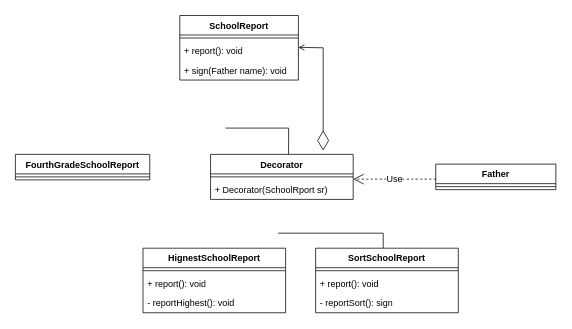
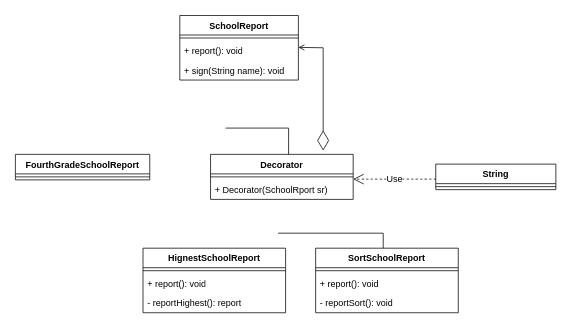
(240, 76) -> (239, 71)
(495, 175) -> (495, 175)
(199, 304) -> (206, 304)
(366, 304) -> (366, 304)
